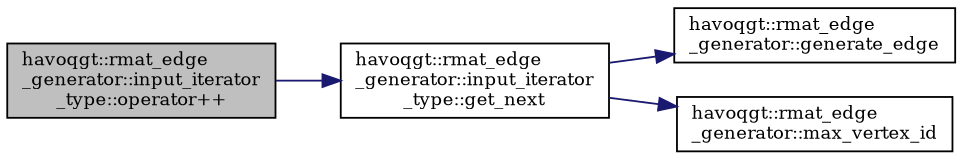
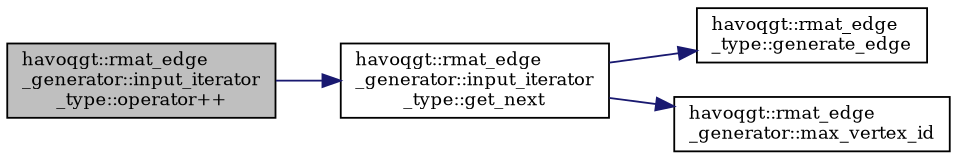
(815, 35) -> (812, 35)
